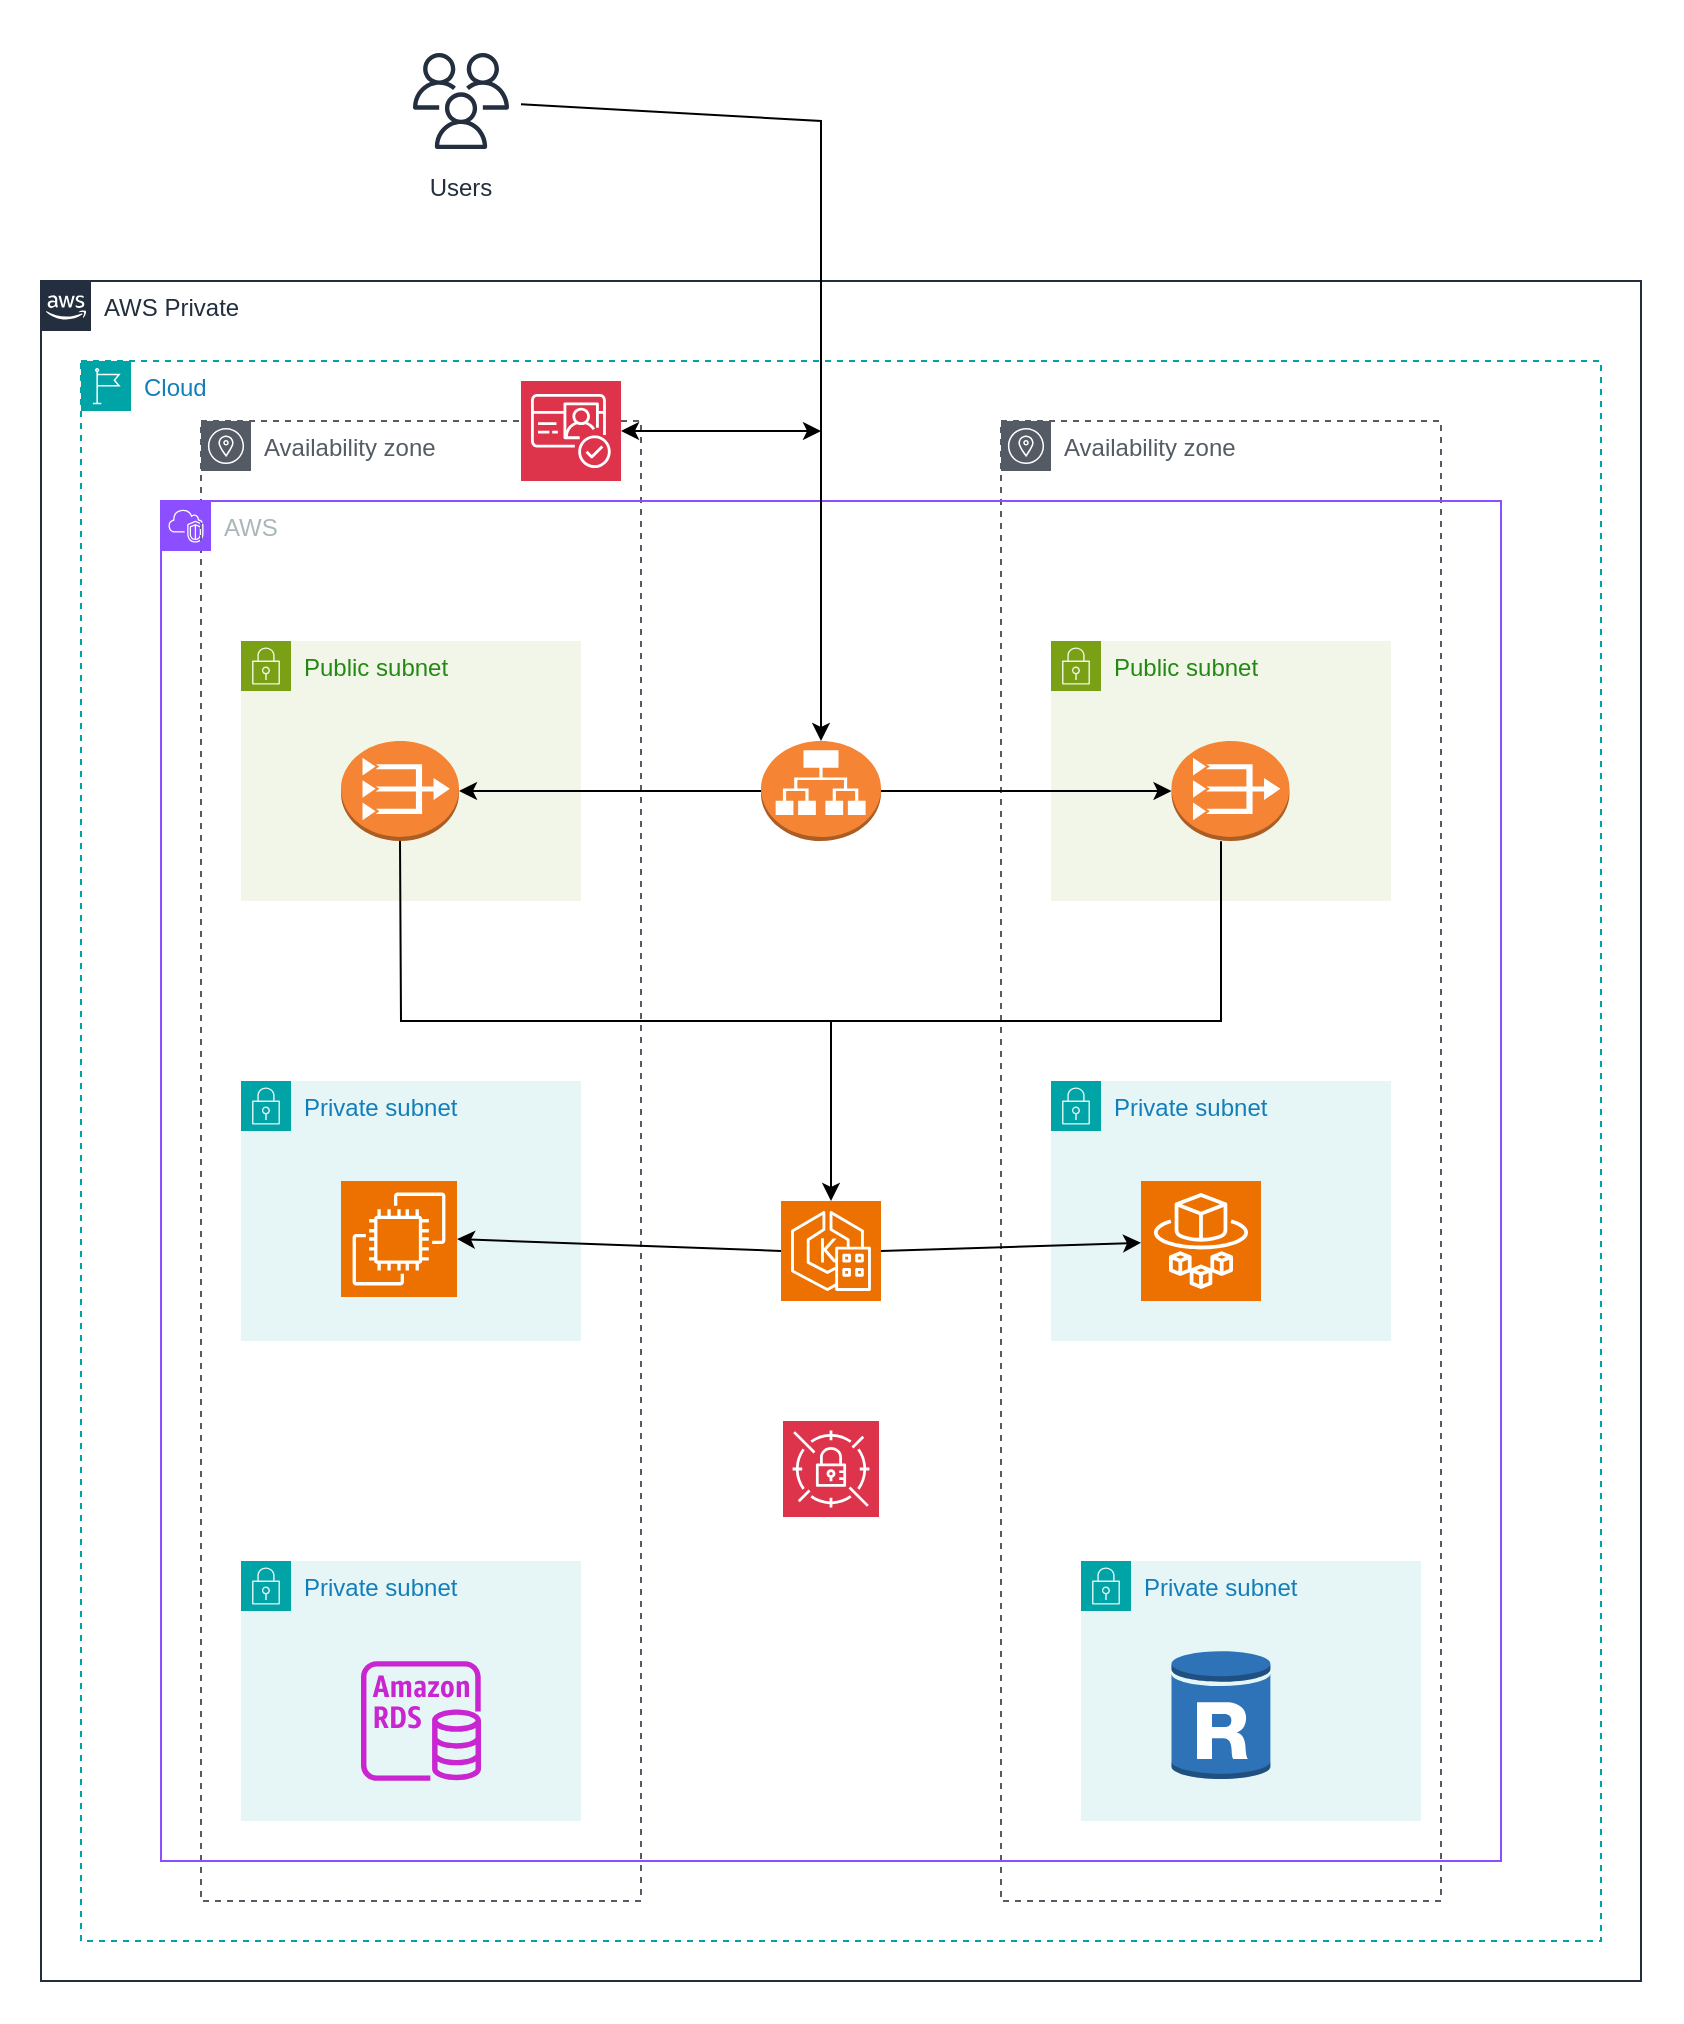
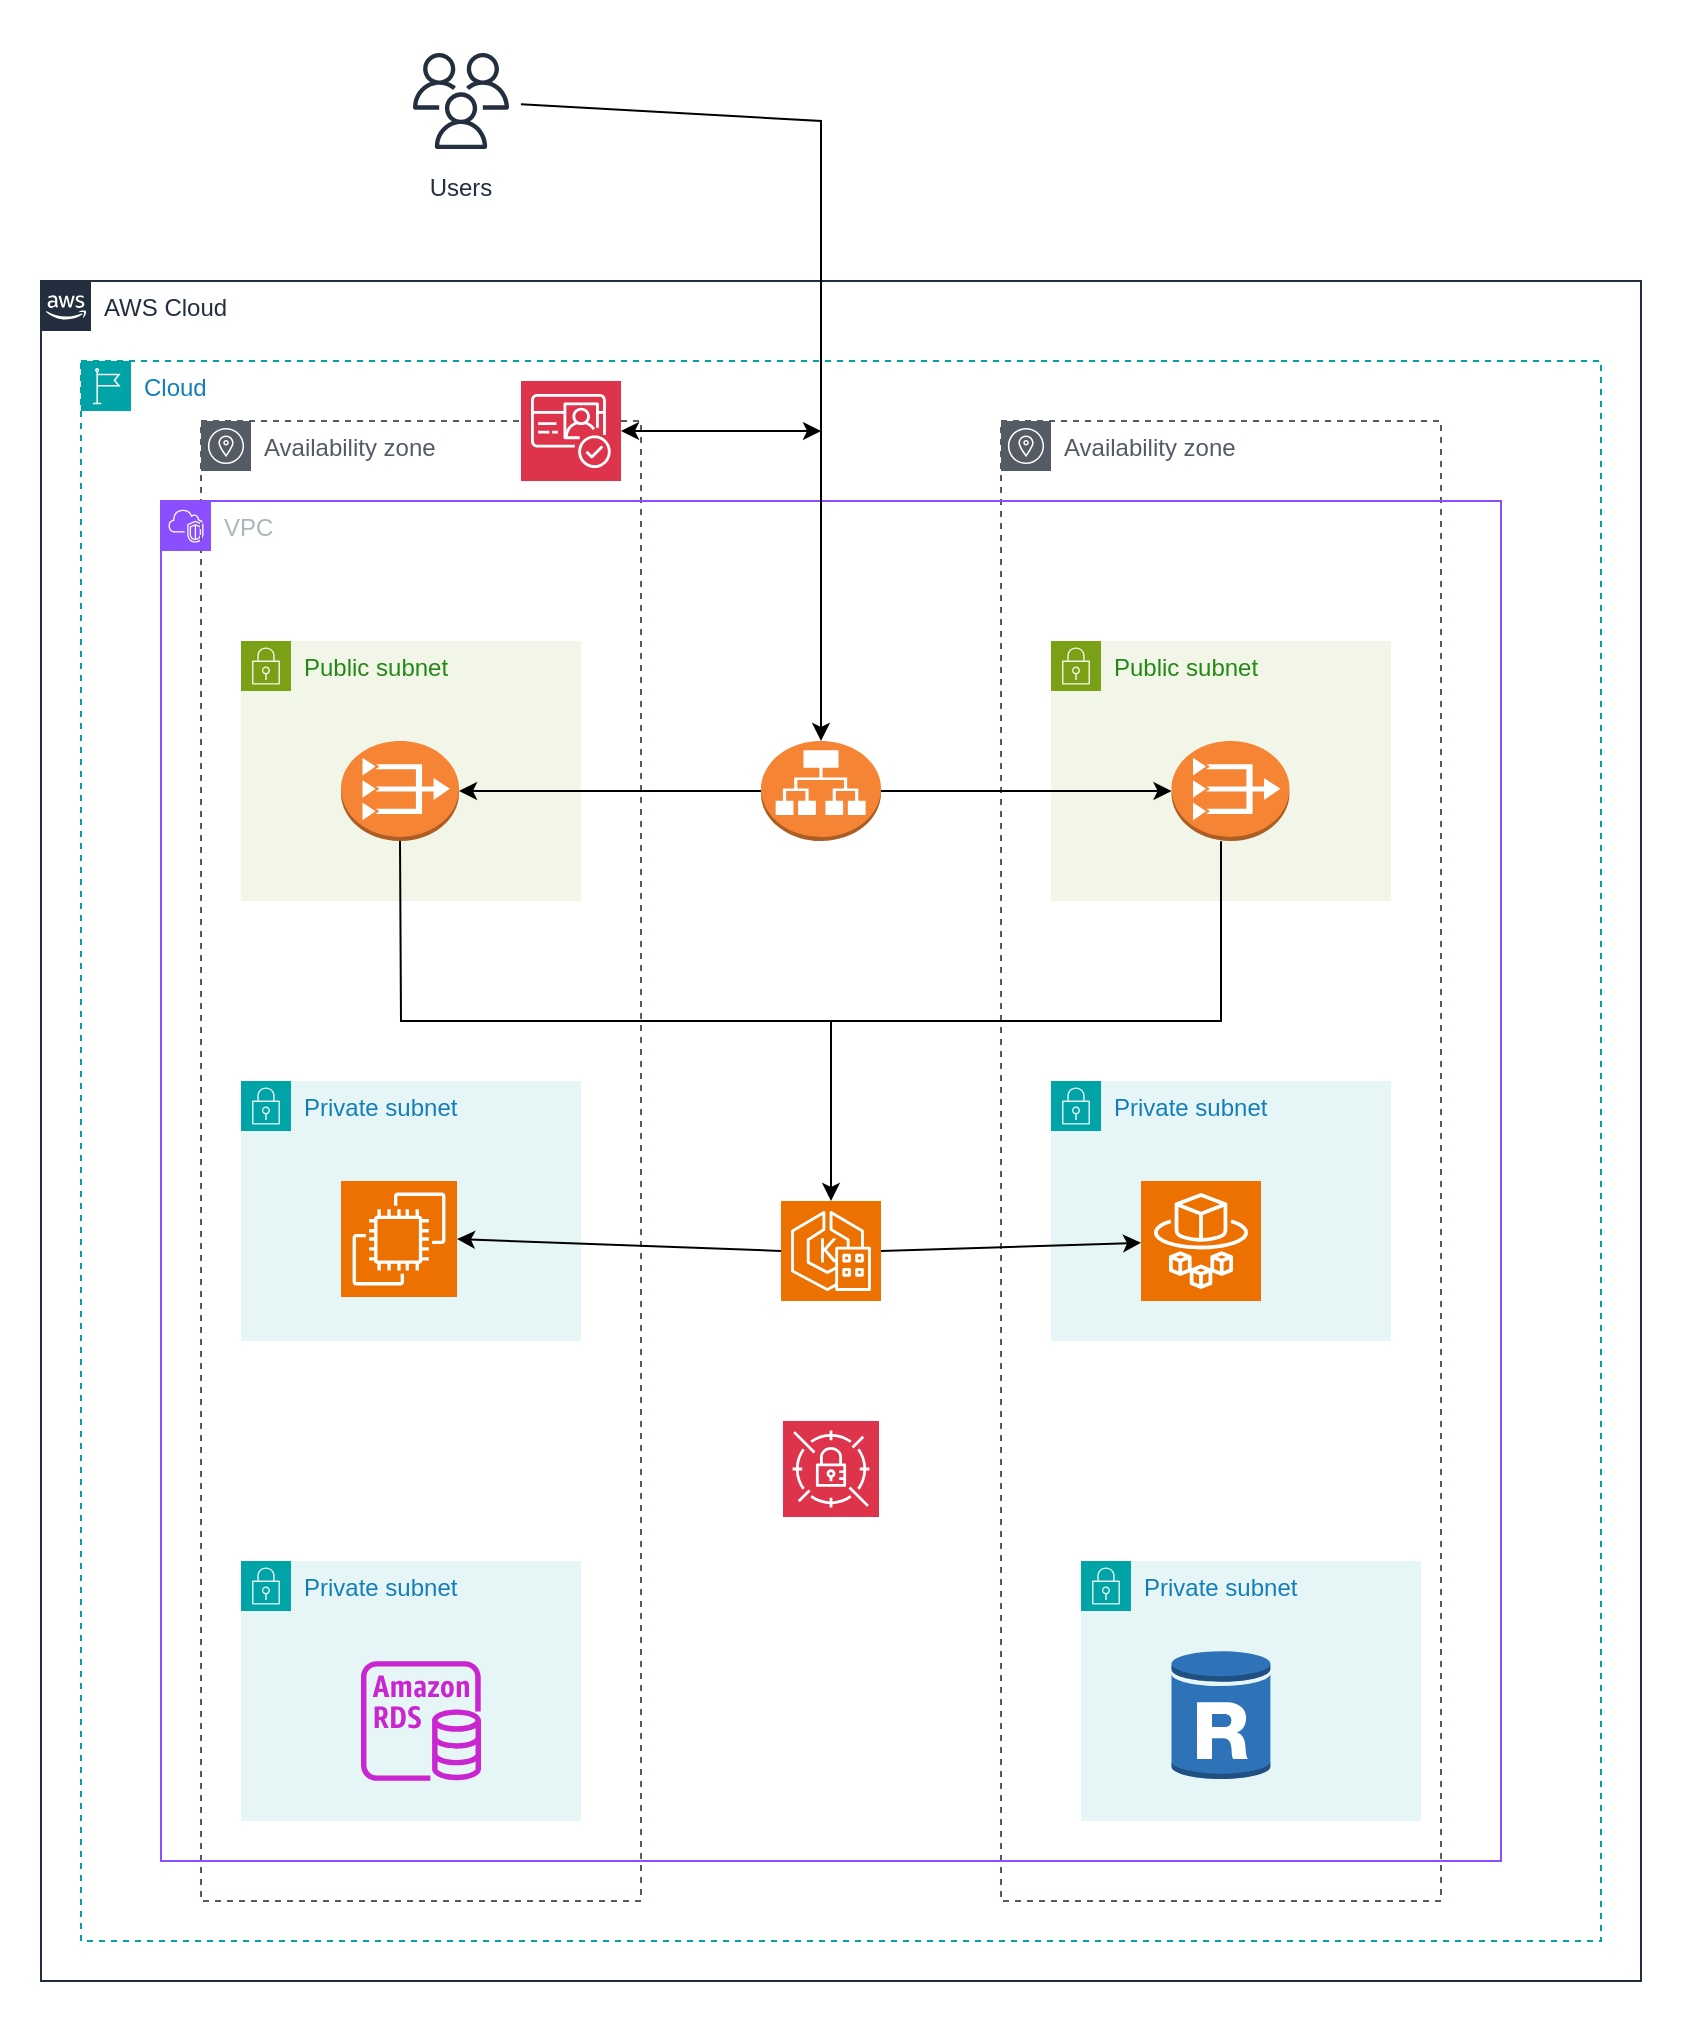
(173, 309) -> (159, 309)
(245, 529) -> (245, 529)
